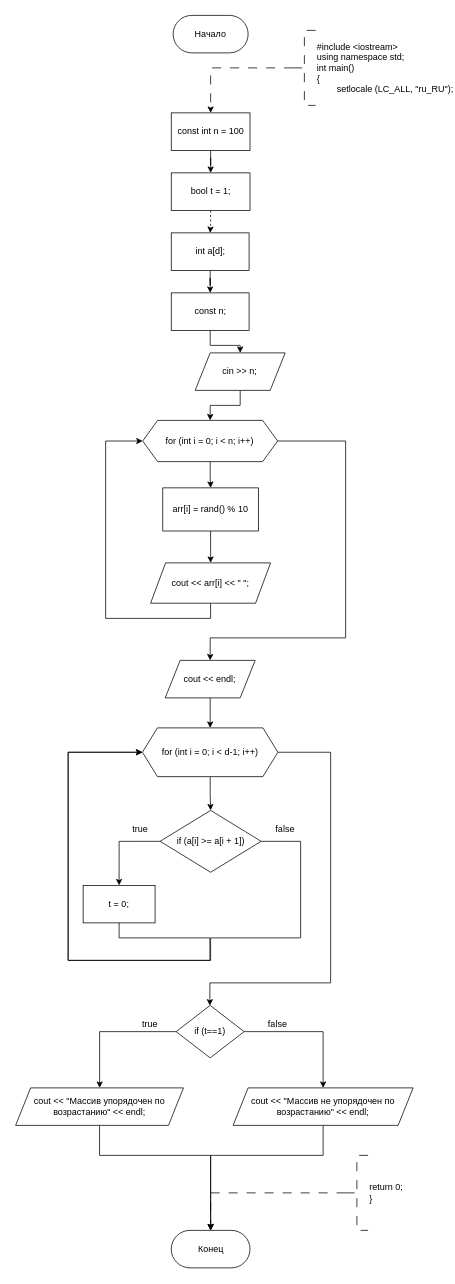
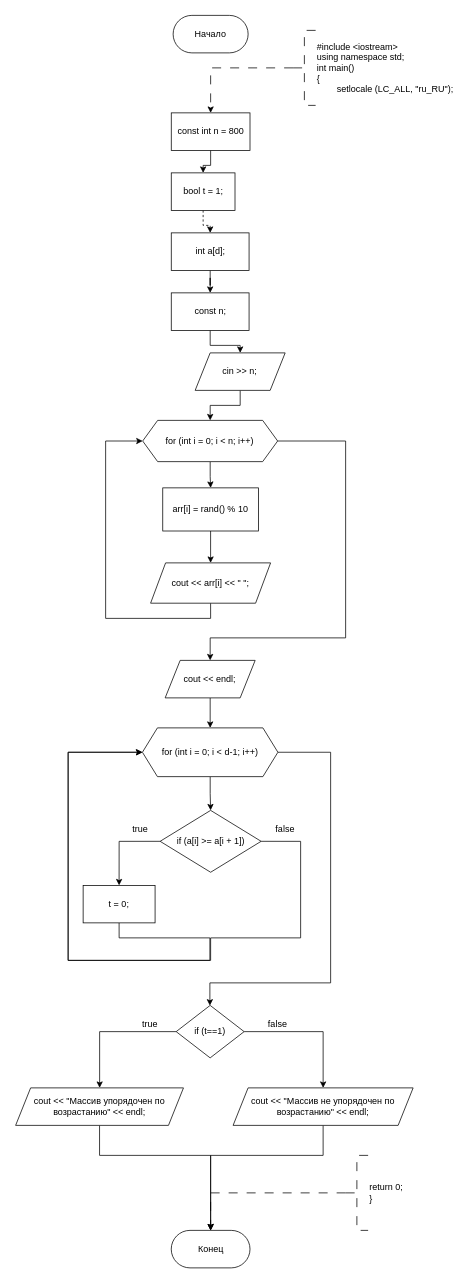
(211, 132) -> (211, 132)
(210, 192) -> (203, 192)
